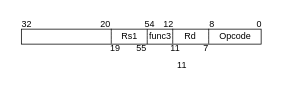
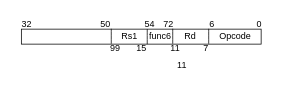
(106, 24) -> (106, 24)
(169, 24) -> (169, 24)
(212, 24) -> (212, 24)
(161, 36) -> (161, 36)
(116, 48) -> (116, 48)
(142, 48) -> (142, 48)
